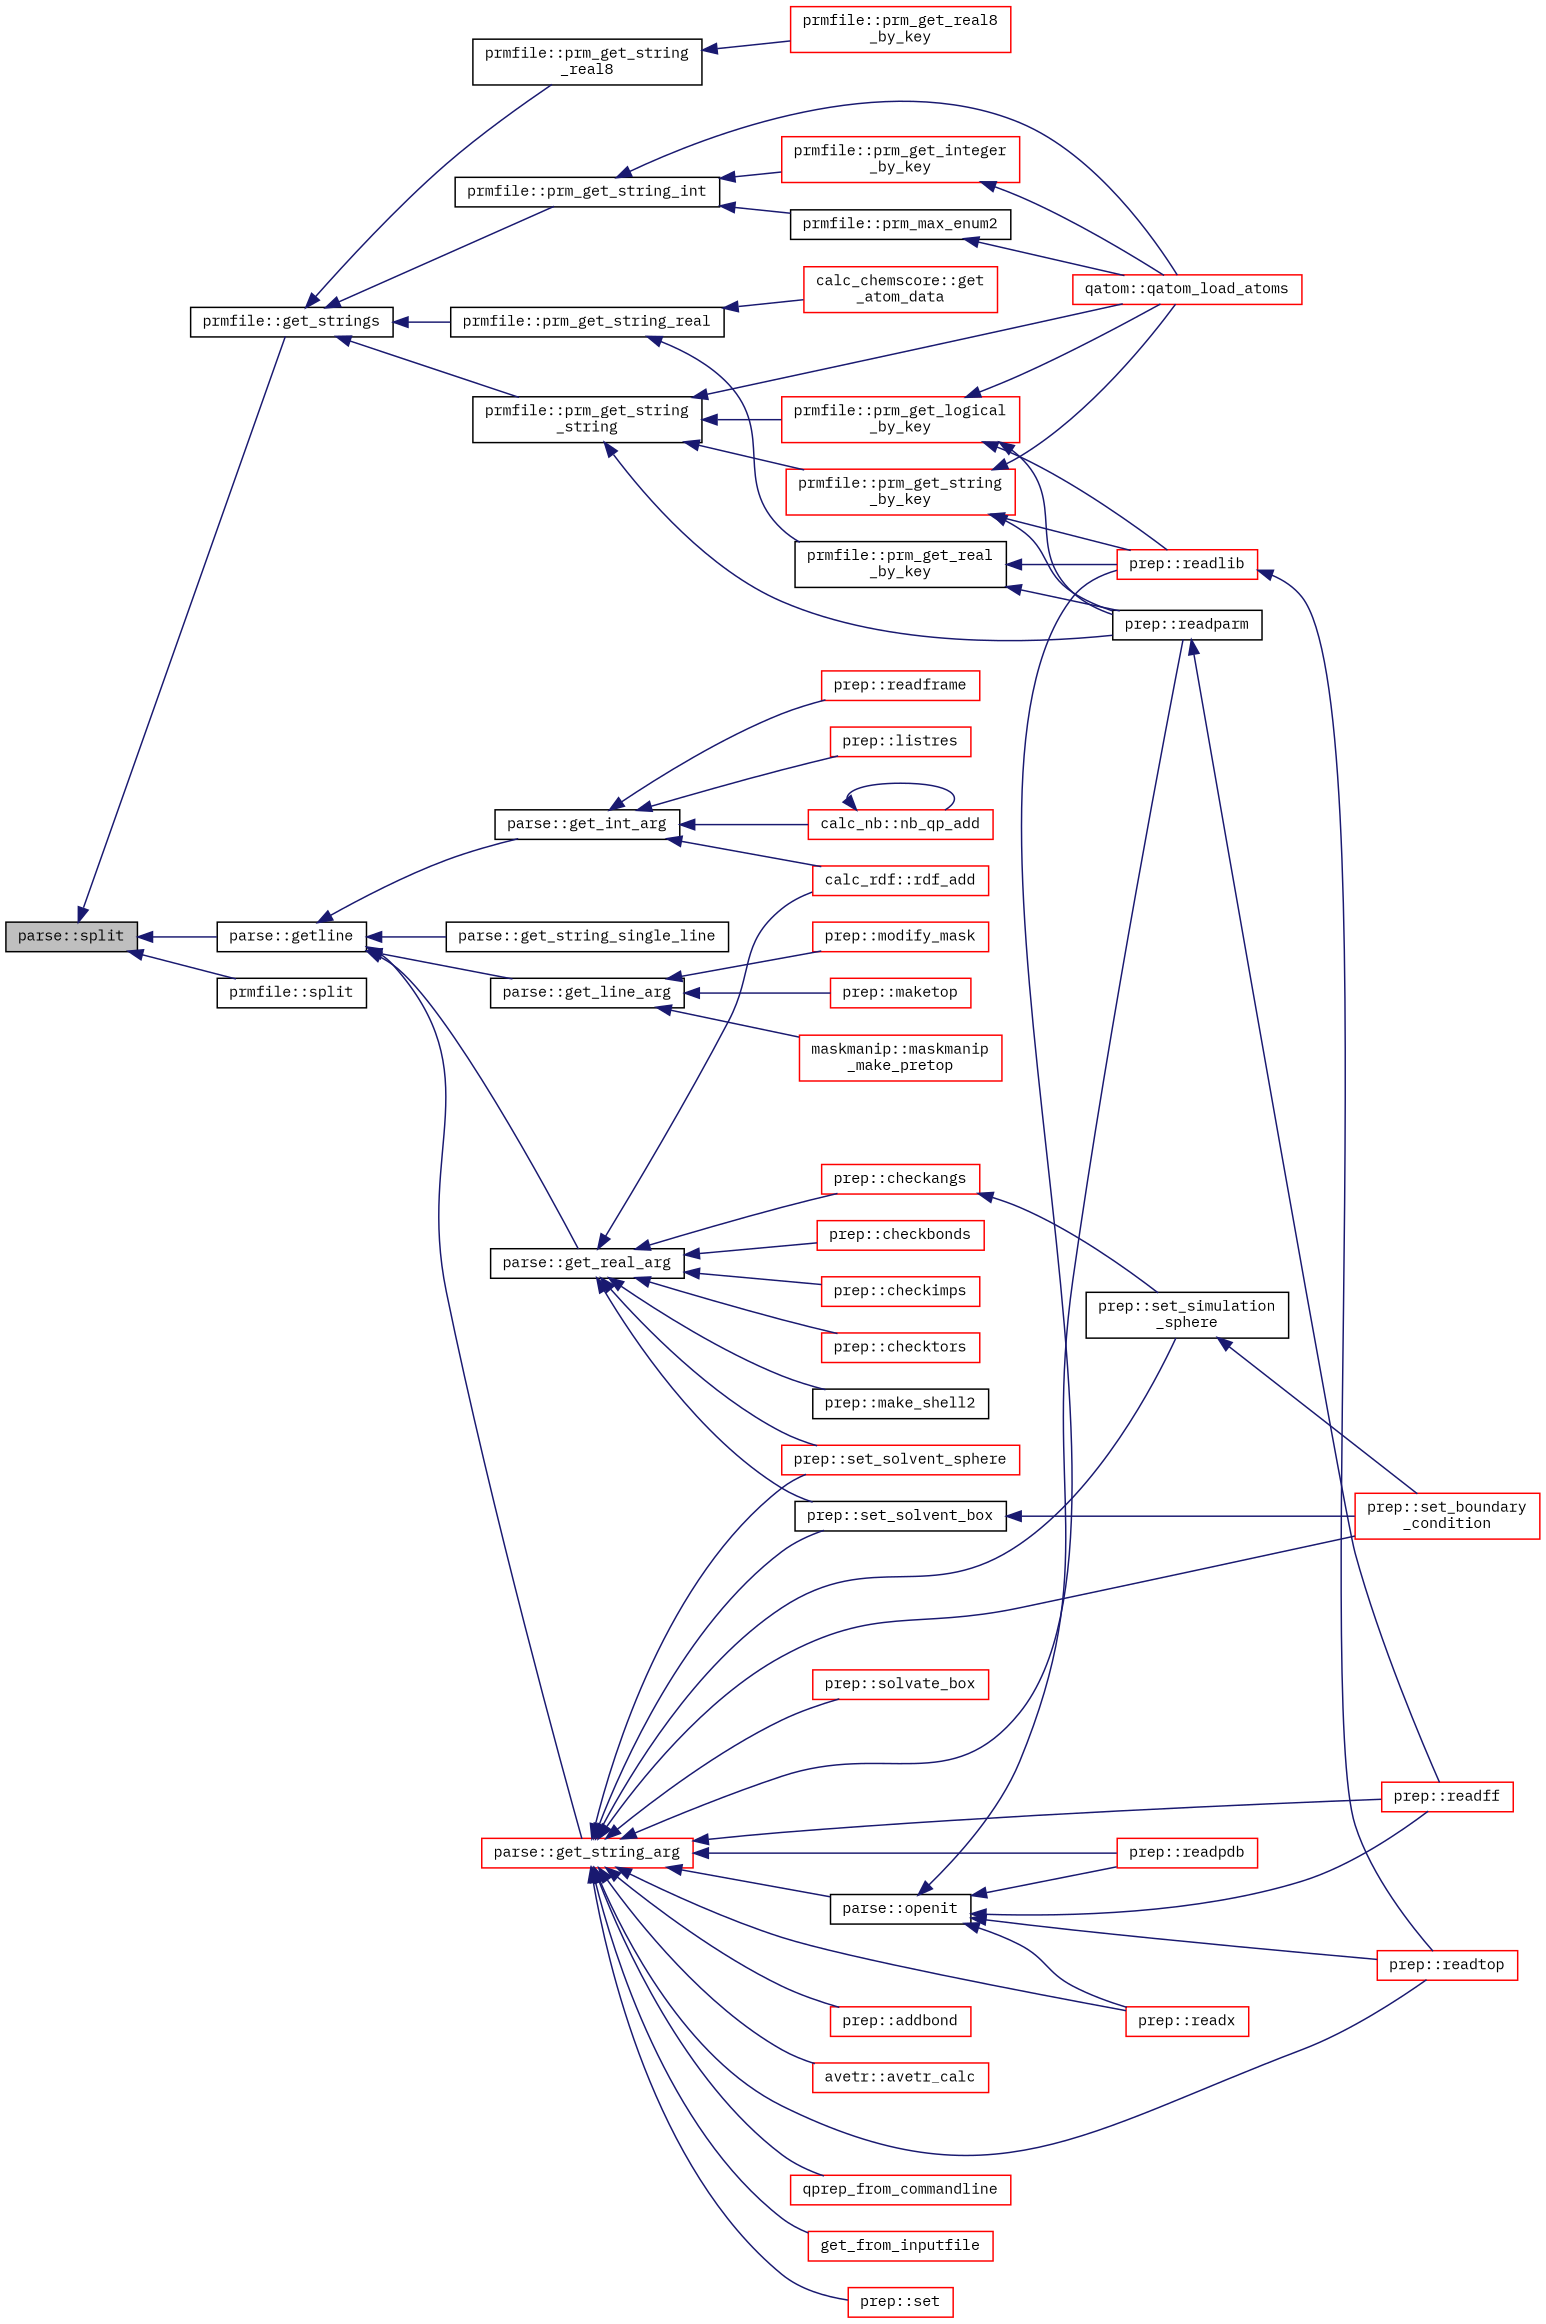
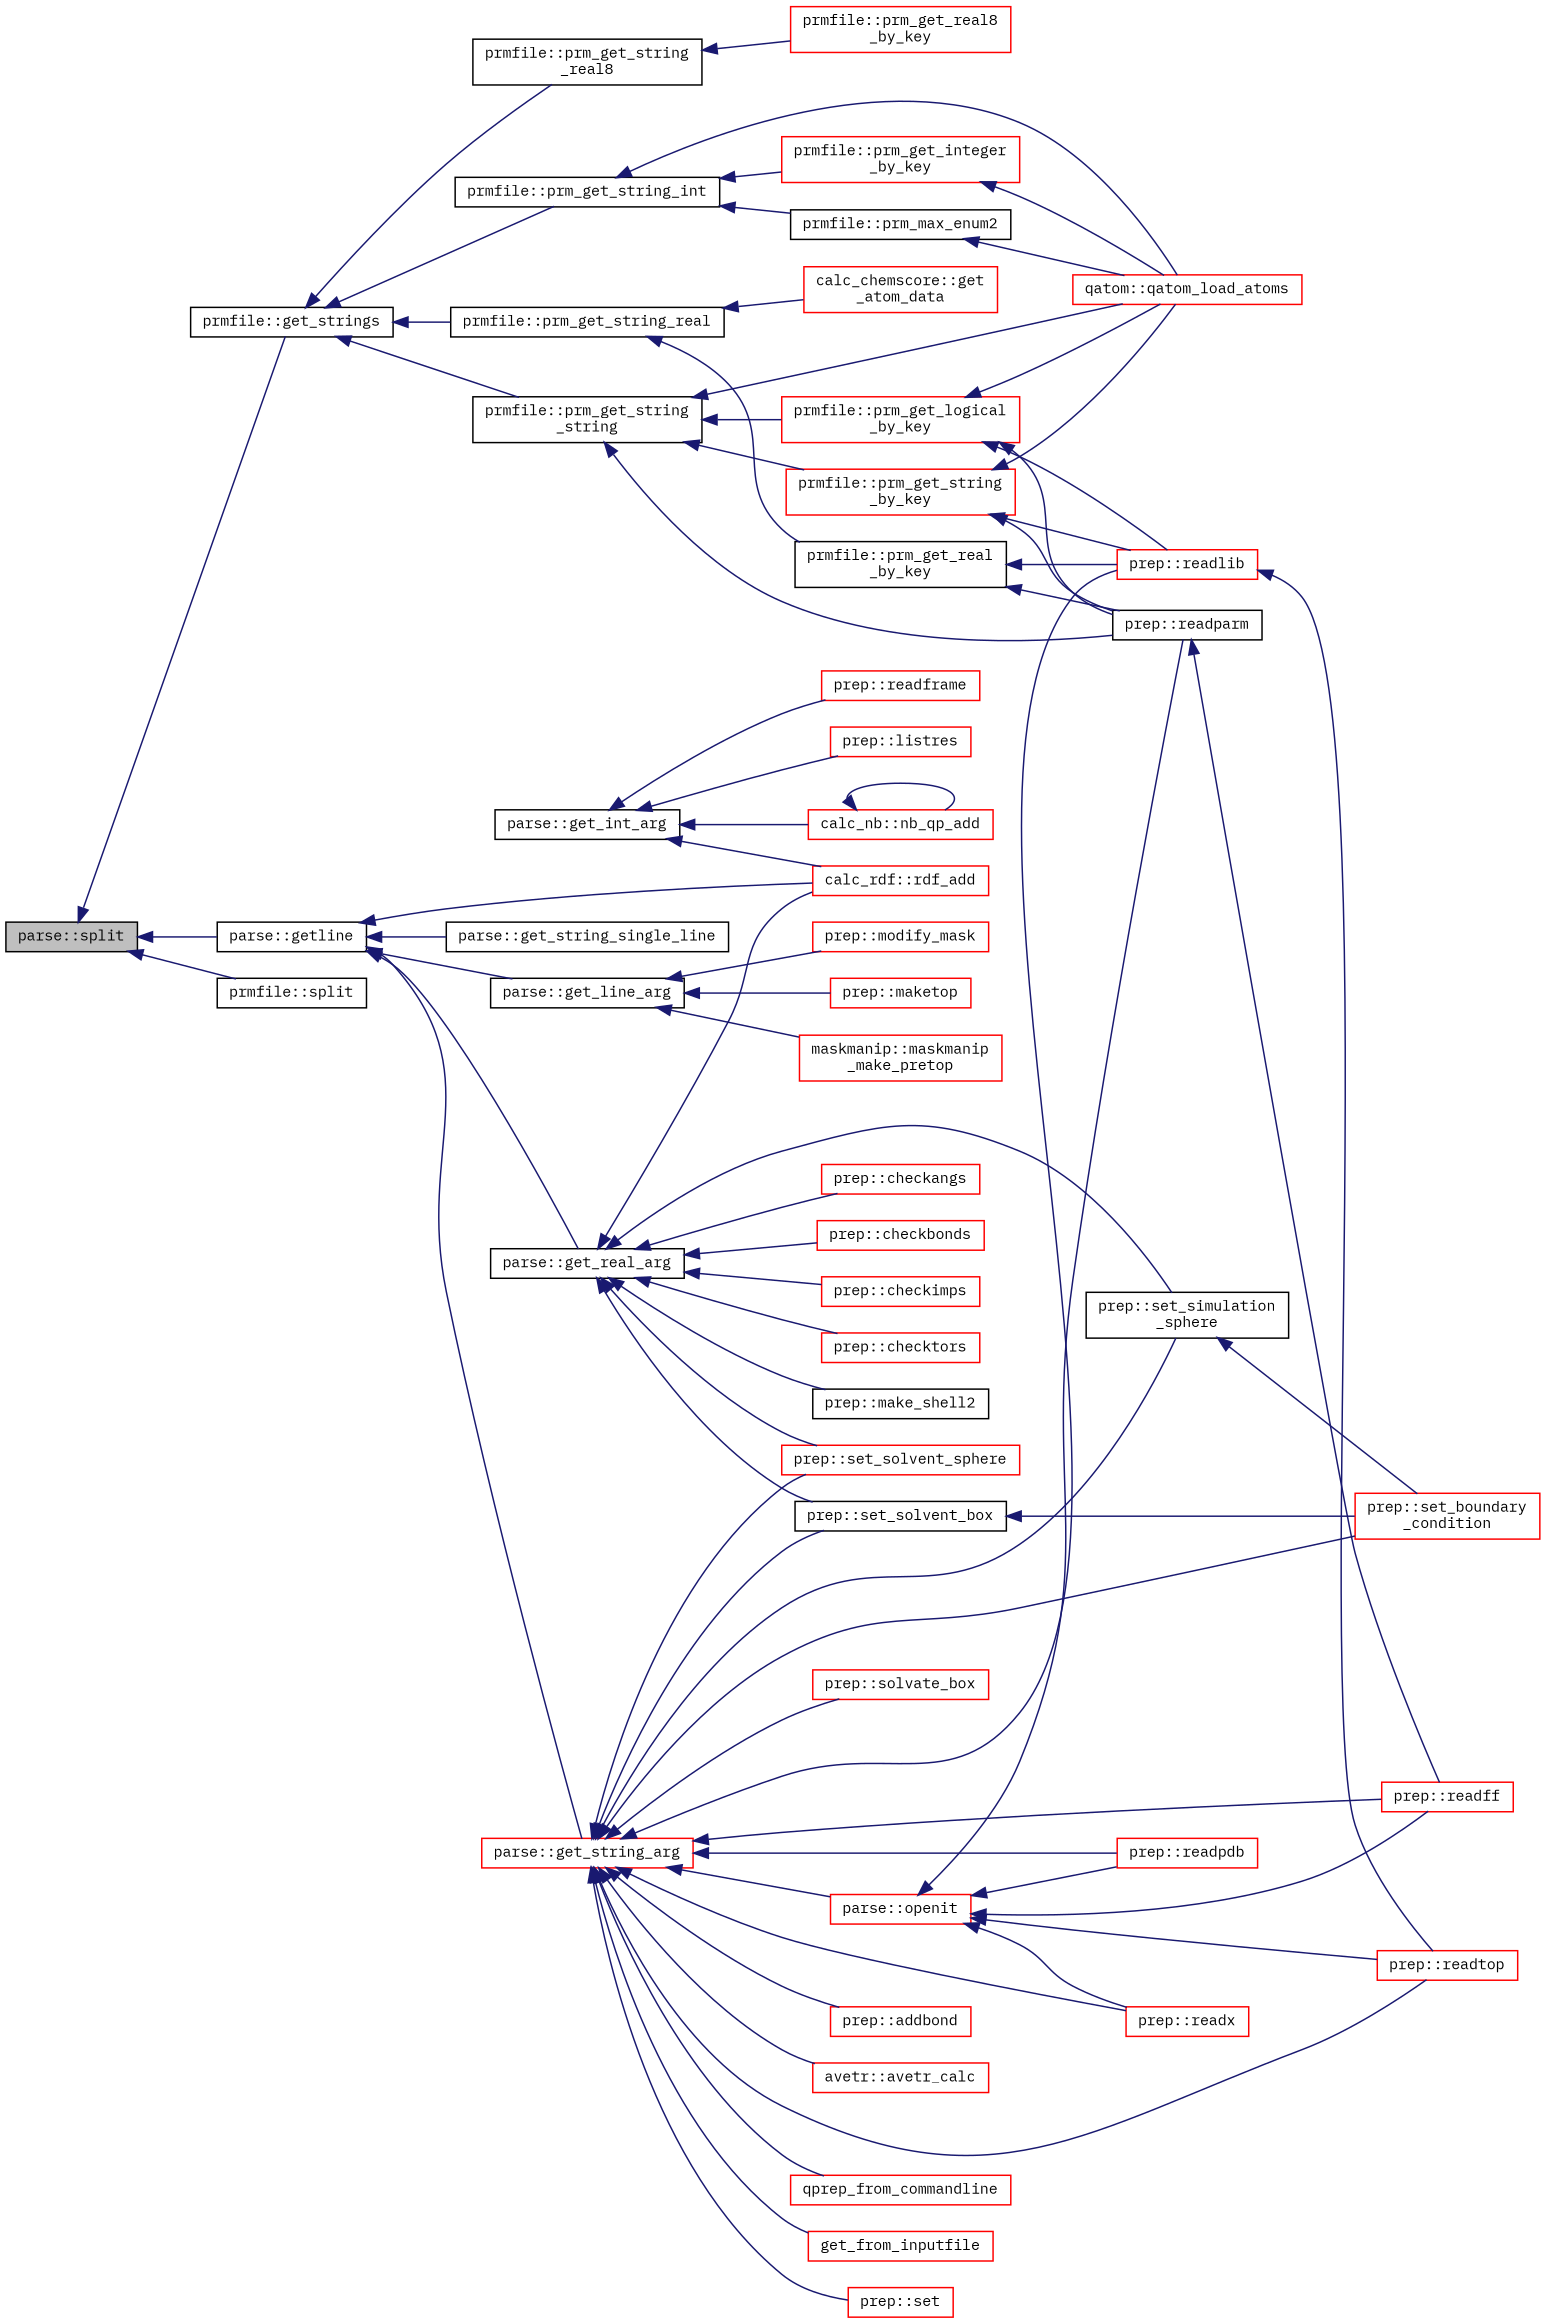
(422, 870) -> (593, 895)
(1087, 1244) -> (913, 1126)
(901, 1909) -> (901, 1909)
